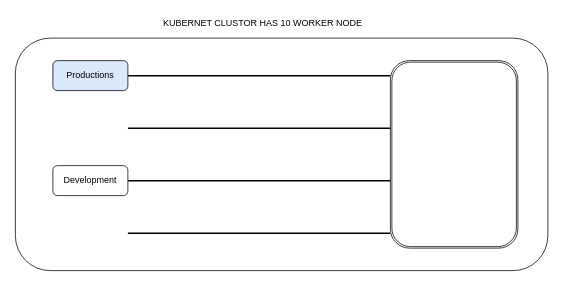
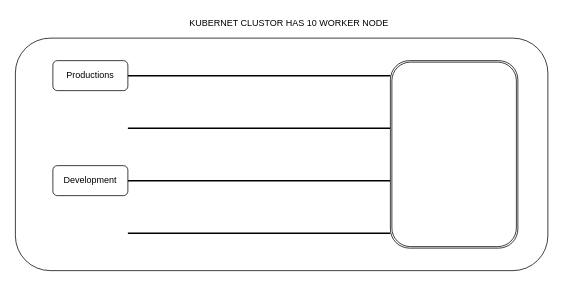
(263, 23) -> (289, 23)
(90, 75) -> (90, 75)
